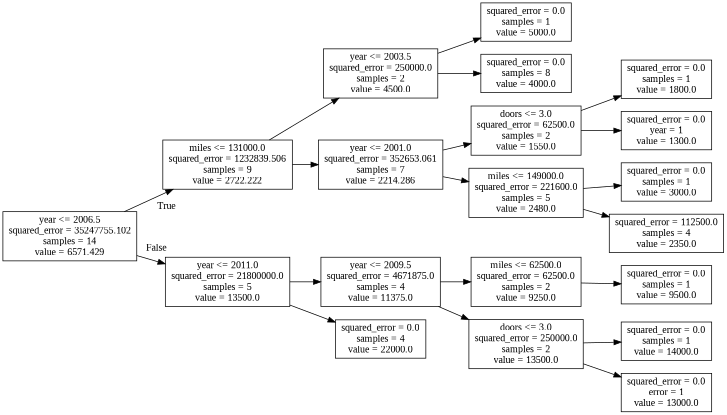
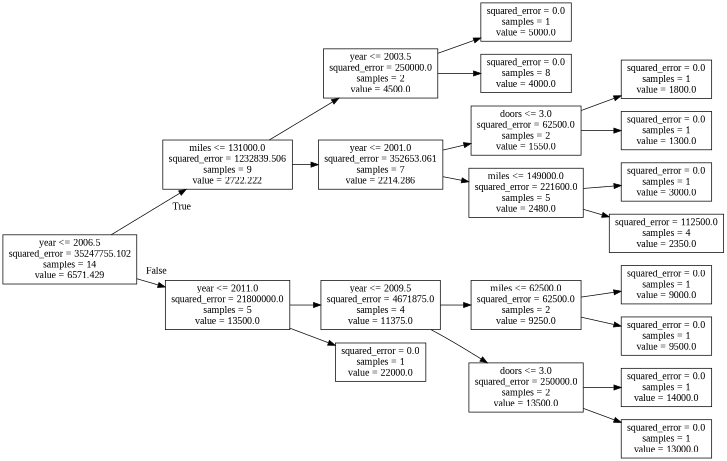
(666, 131) -> (666, 131)
none -> (666, 285)
(381, 339) -> (381, 362)
(666, 393) -> (666, 439)
